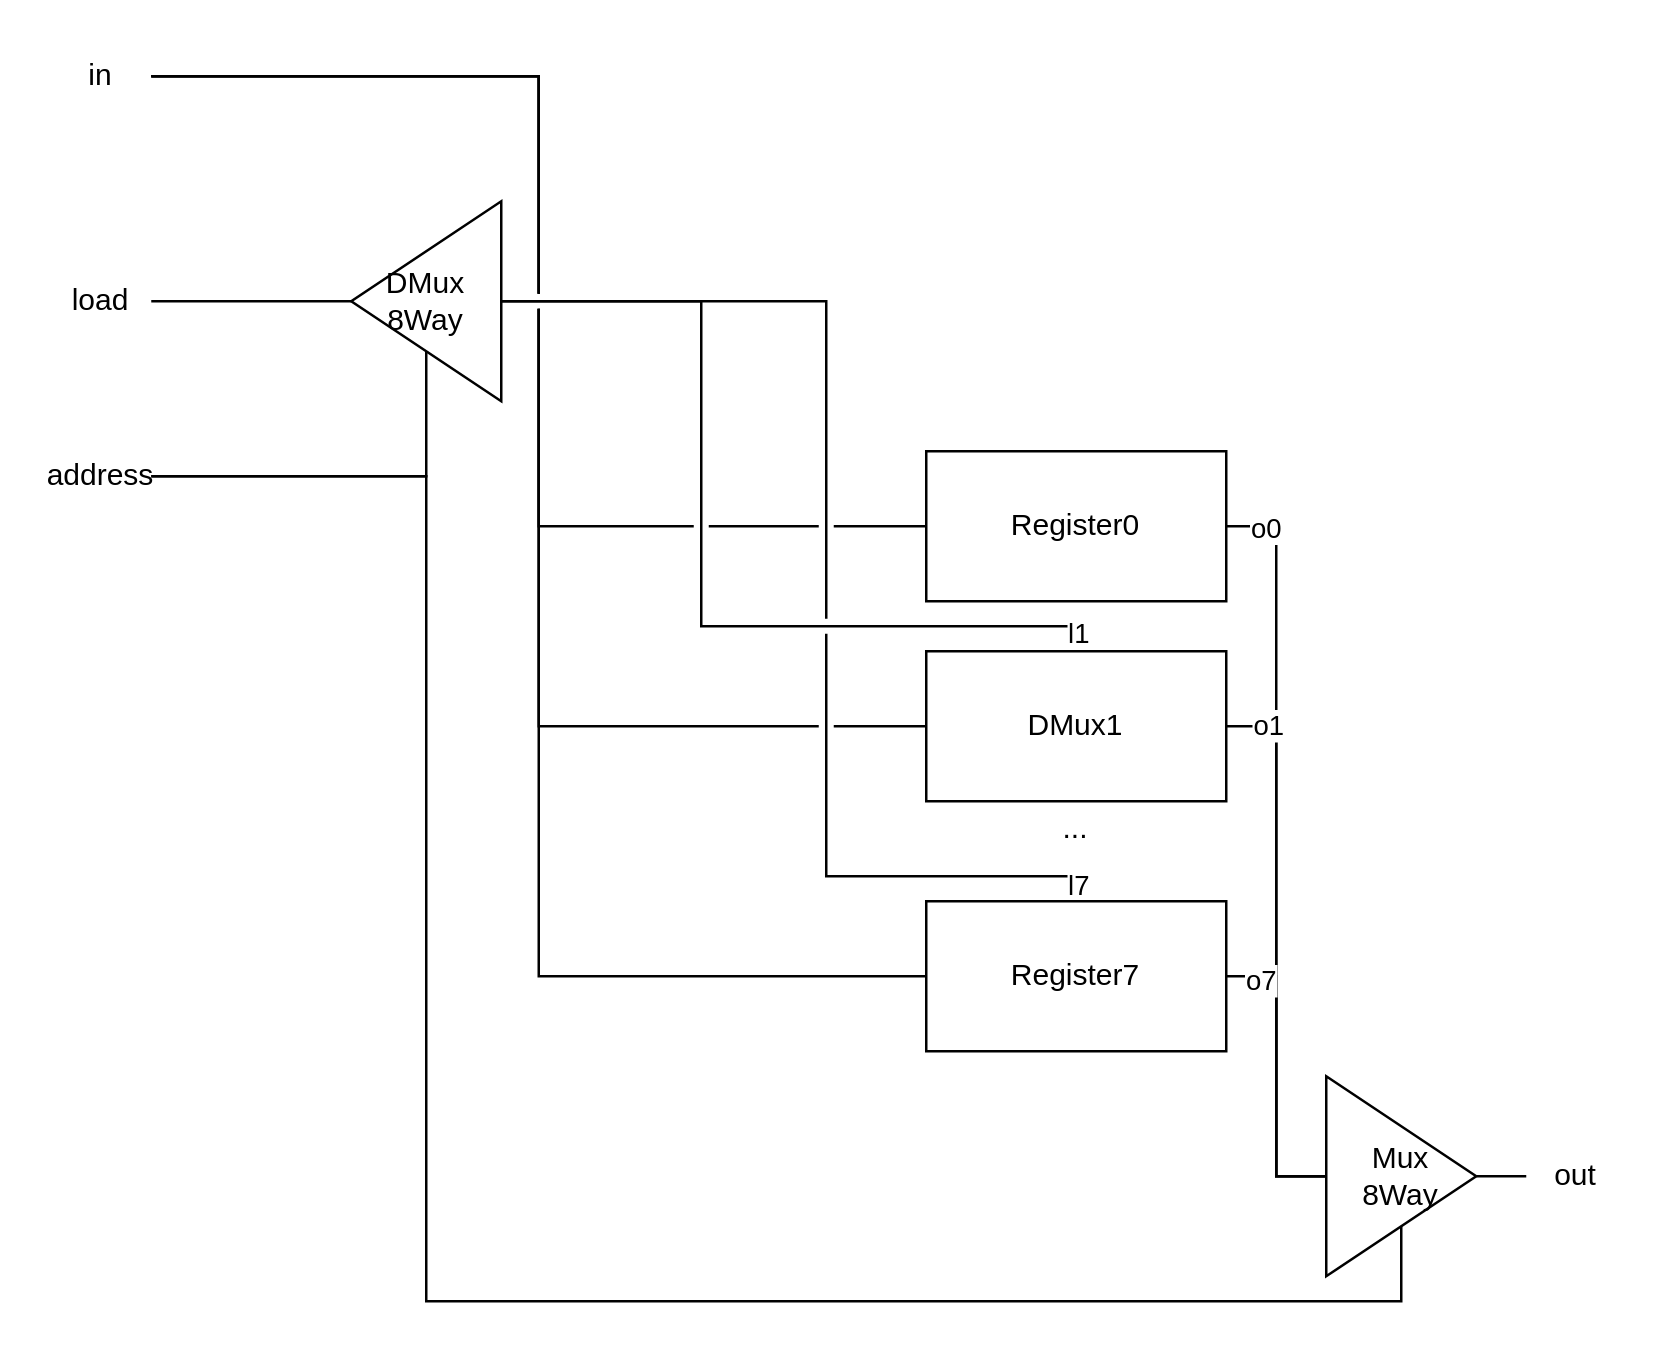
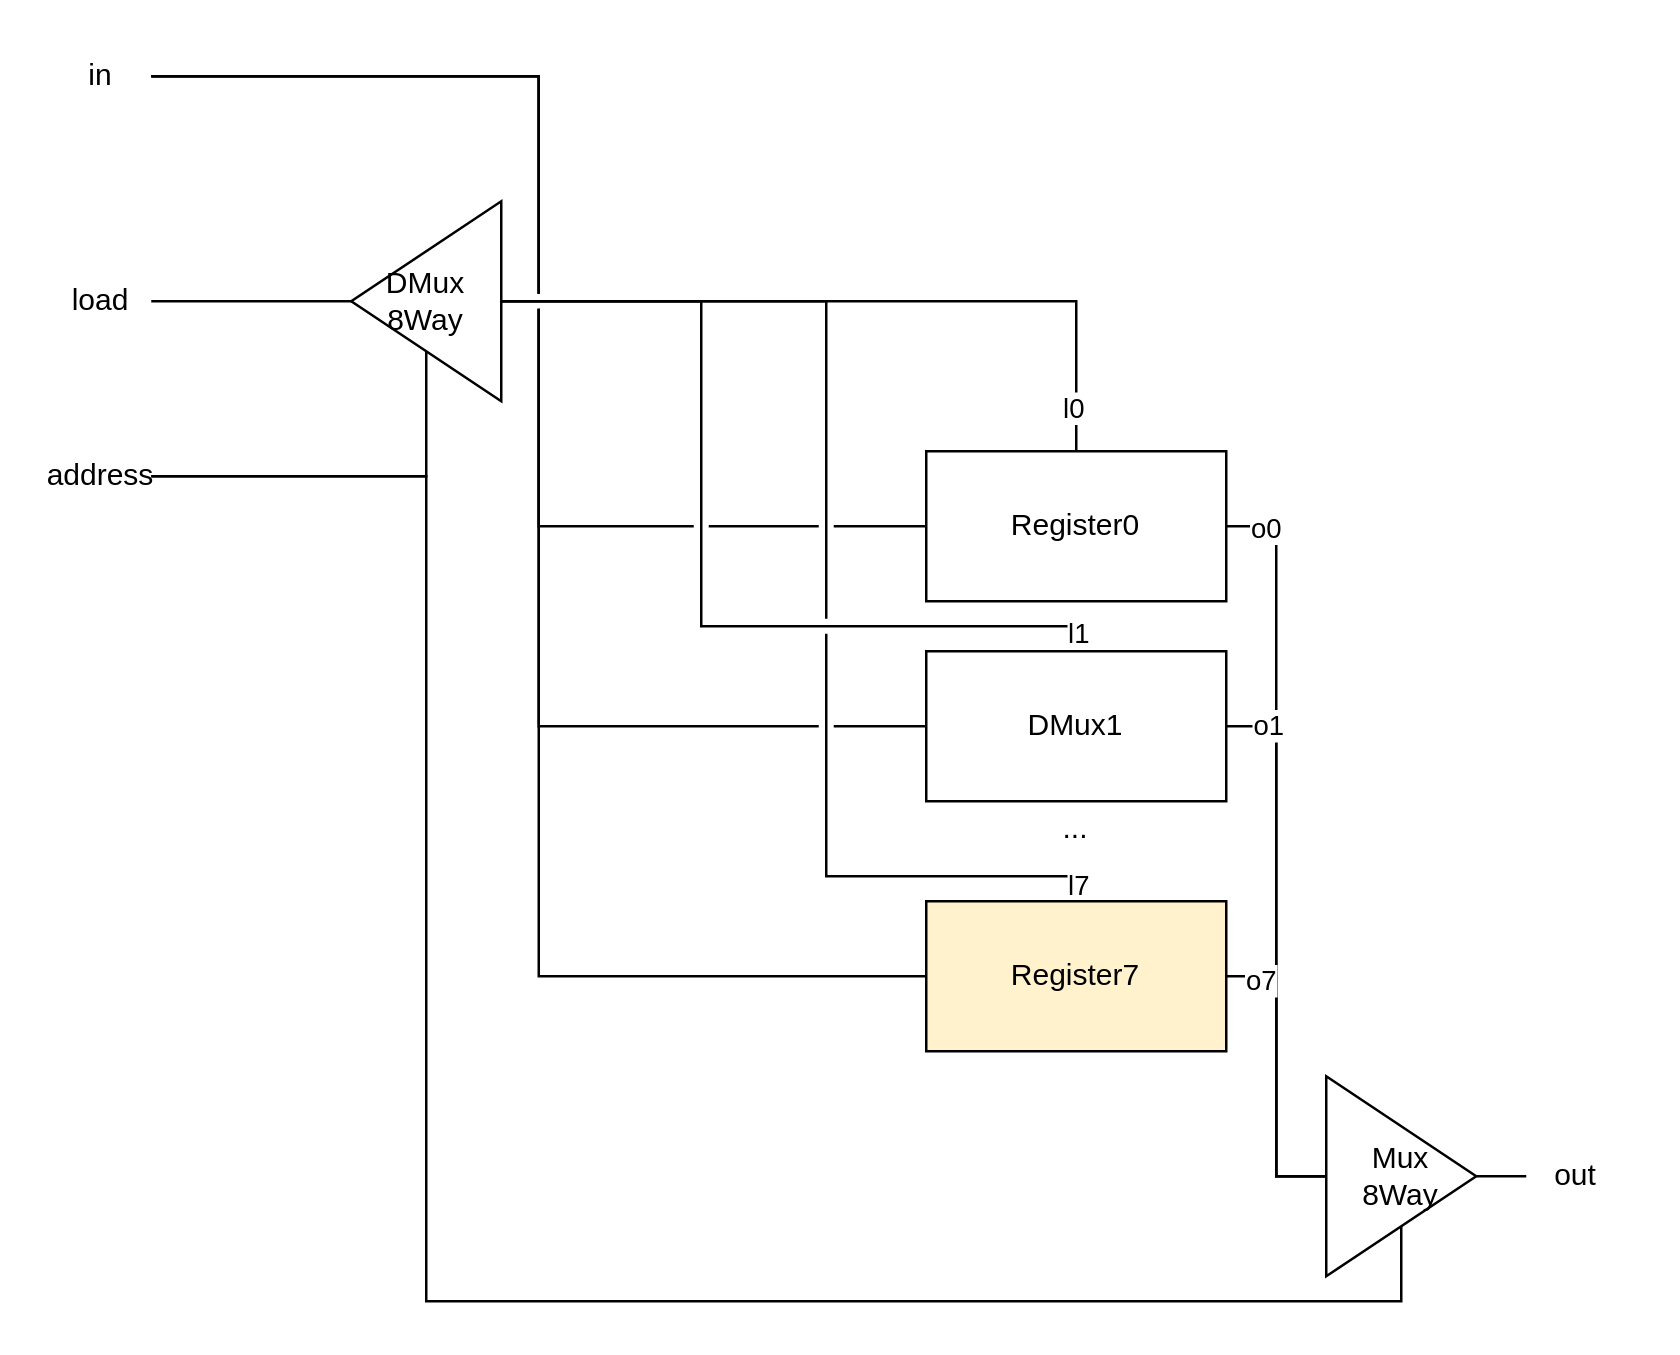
none -> (1004, 301)
(1076, 976) -> (1076, 976)
